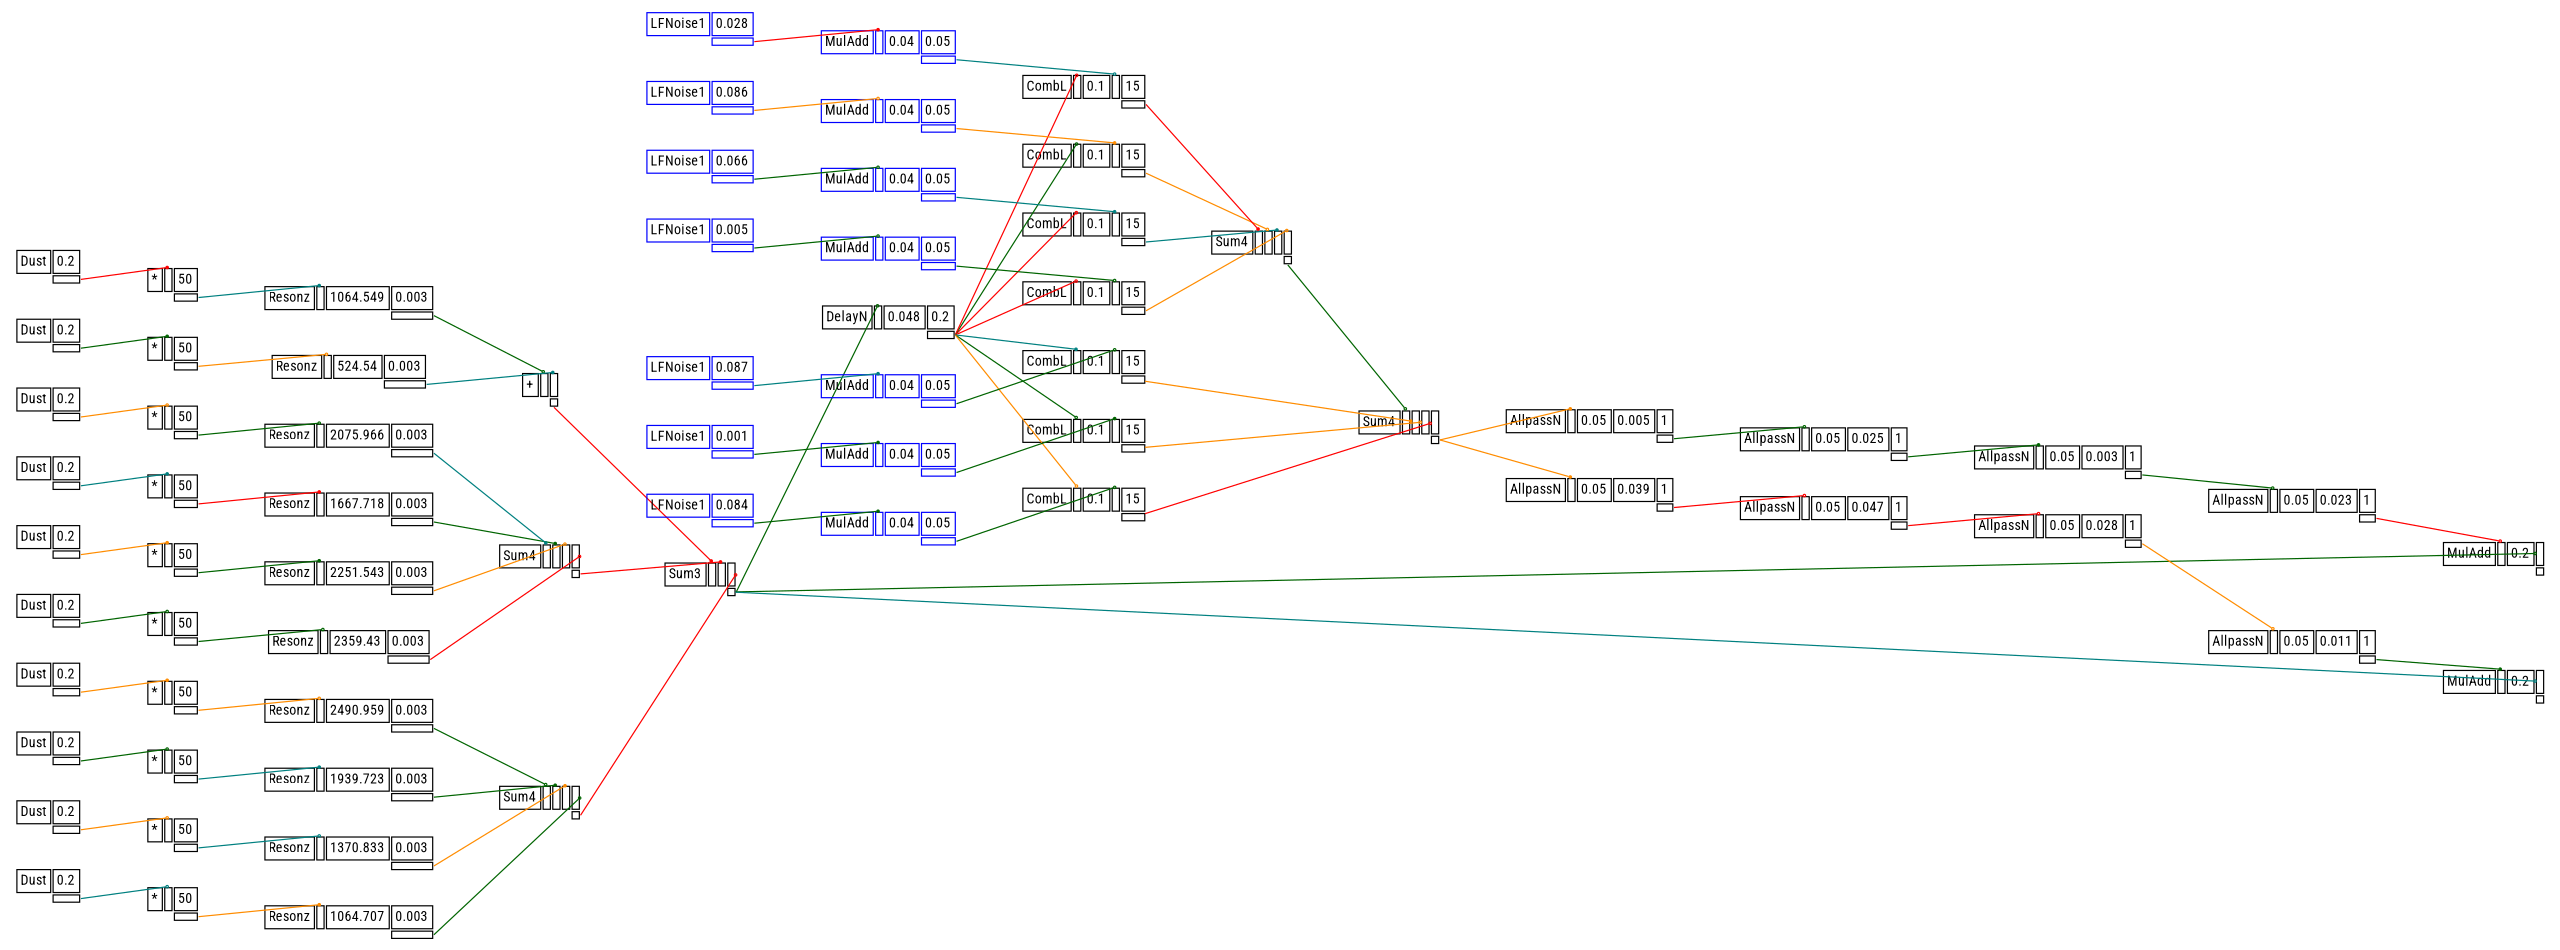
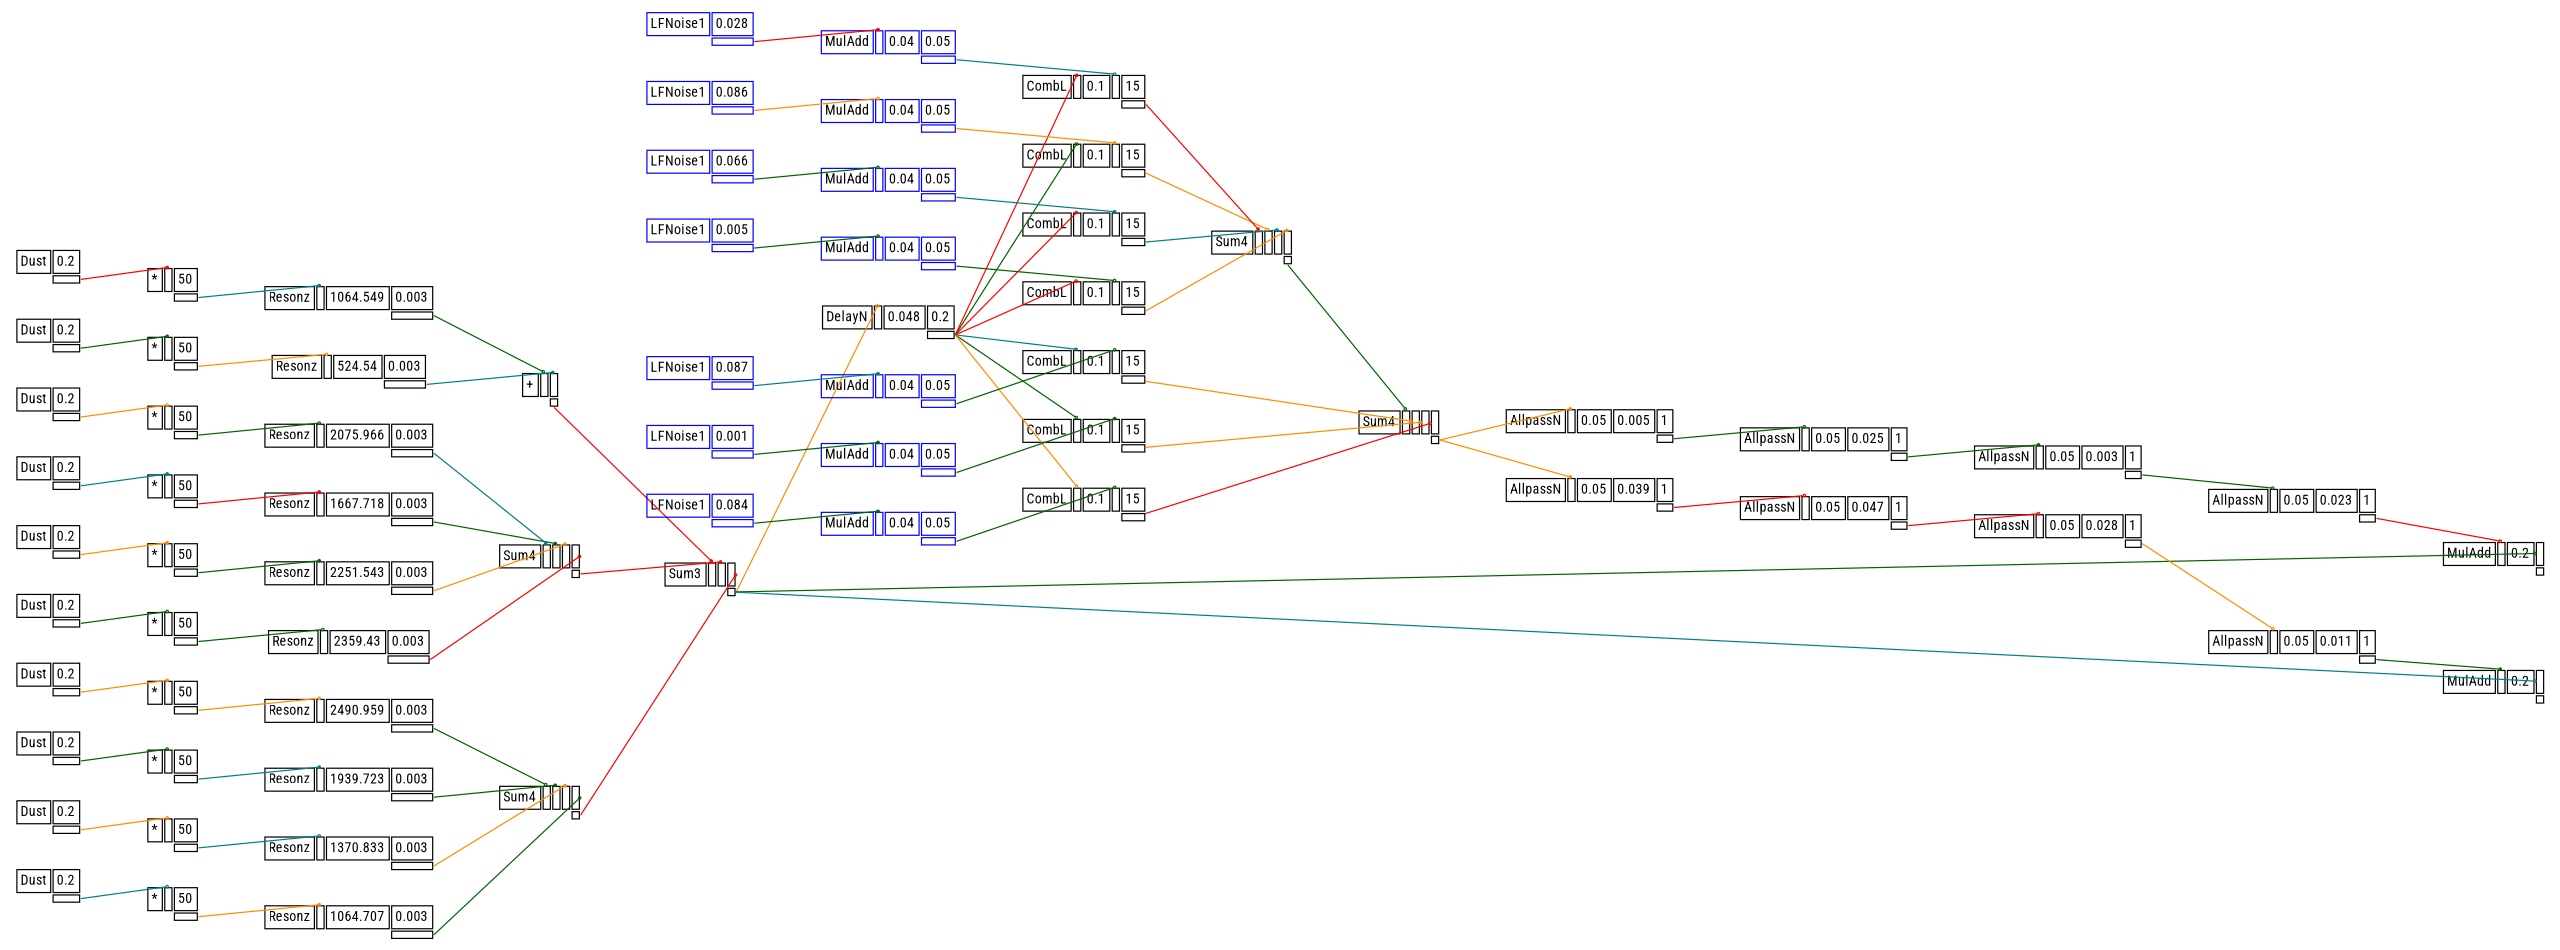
(800, 464) -> (800, 464)
